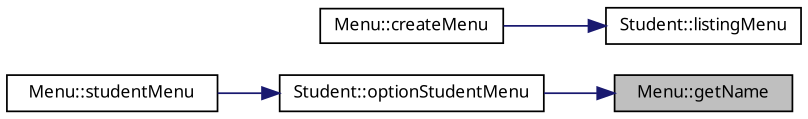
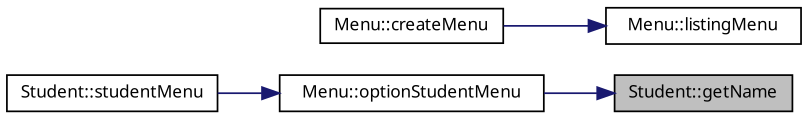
(704, 26) -> (704, 26)
(112, 93) -> (112, 93)
(412, 93) -> (412, 93)
(704, 93) -> (704, 93)
